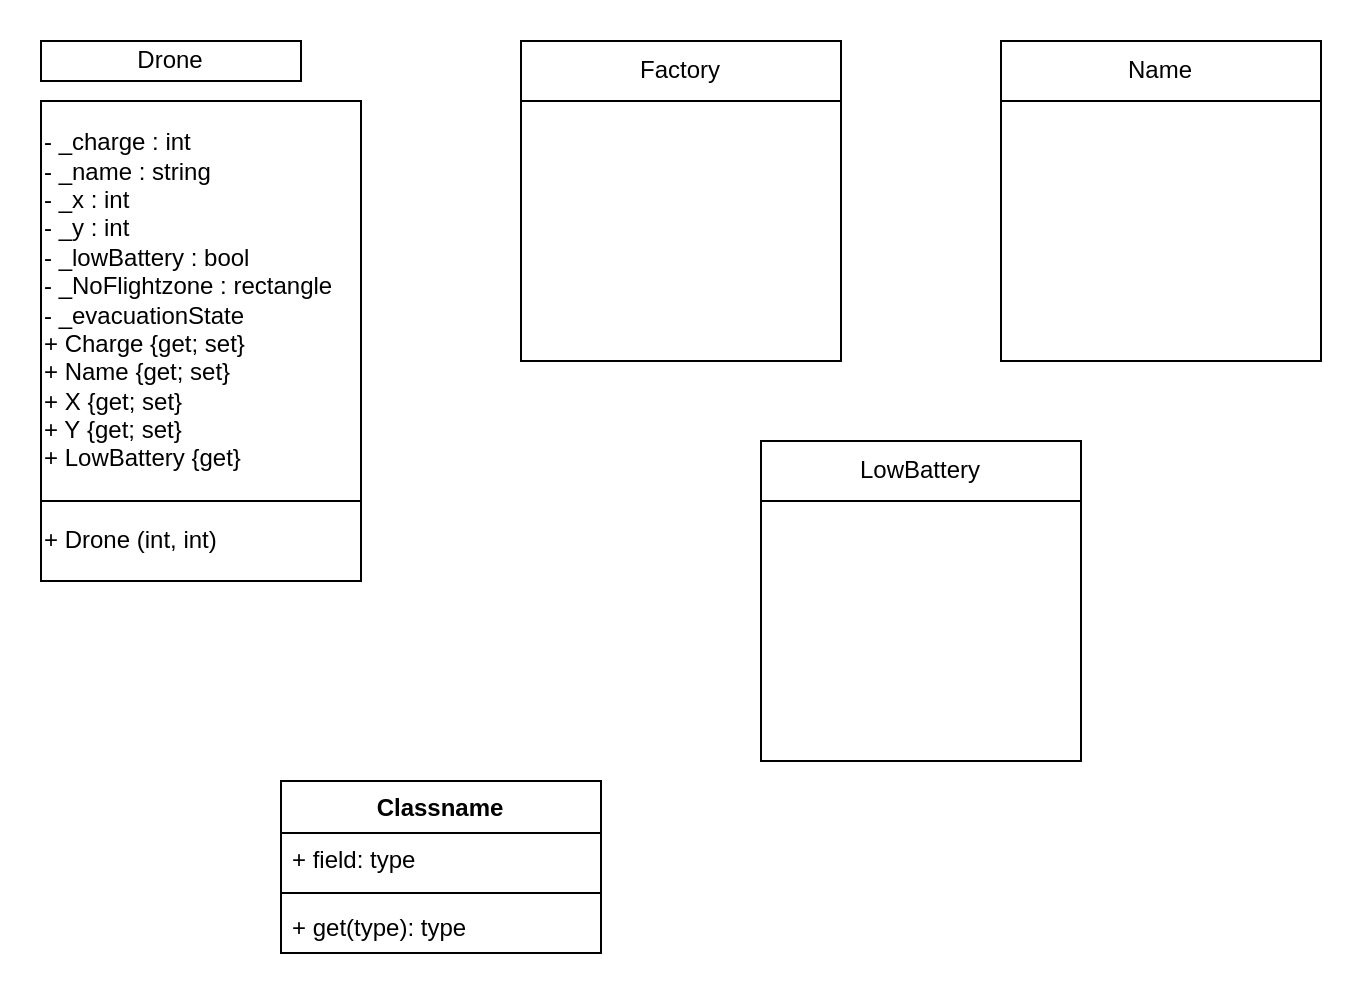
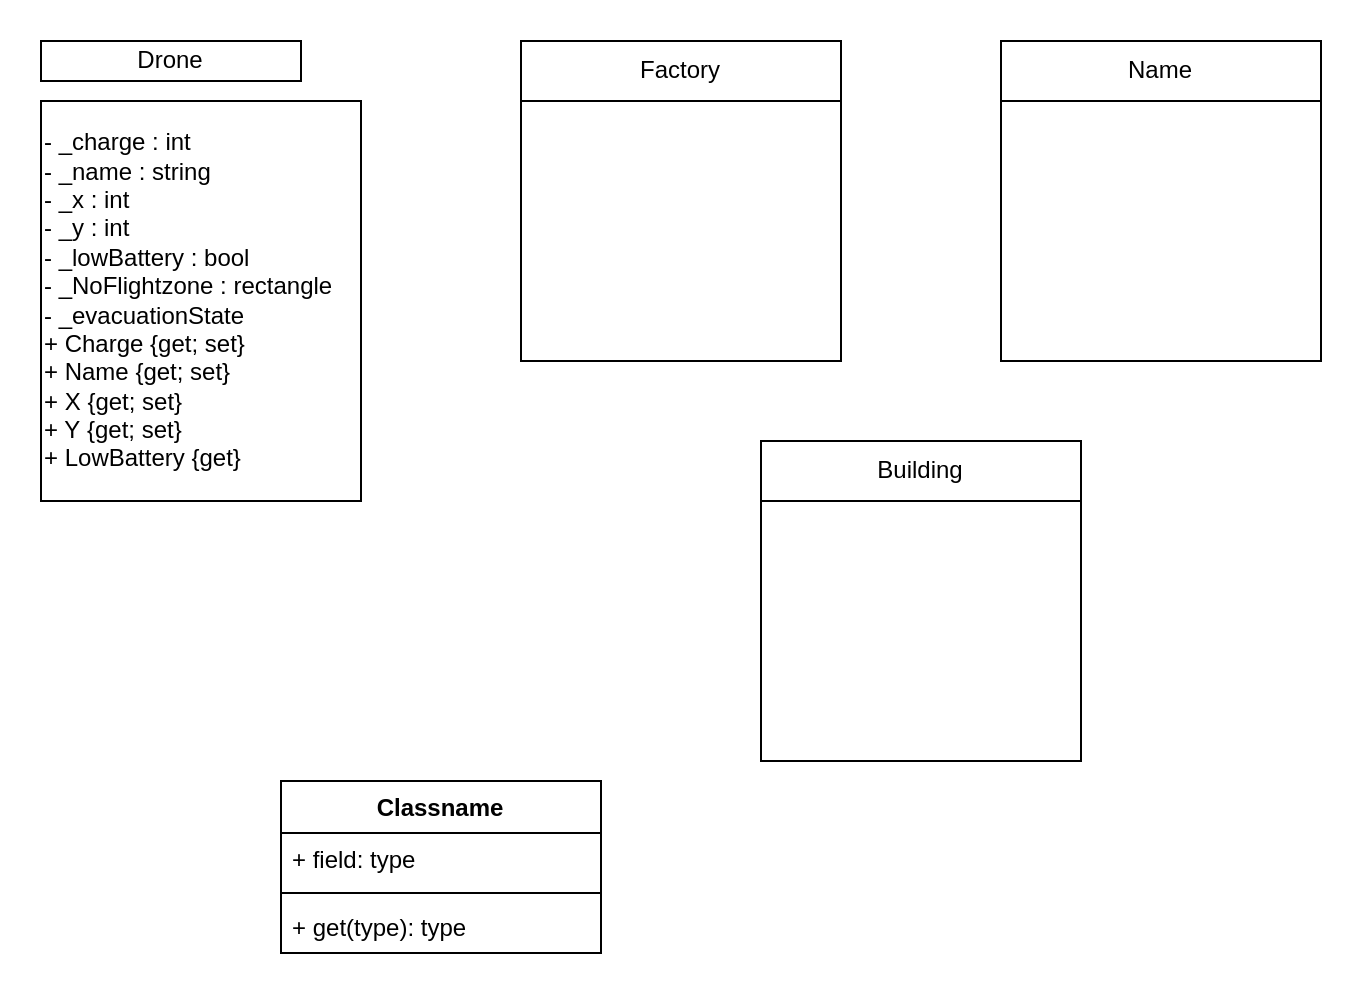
(921, 471) -> (921, 471)
(201, 541) -> none
